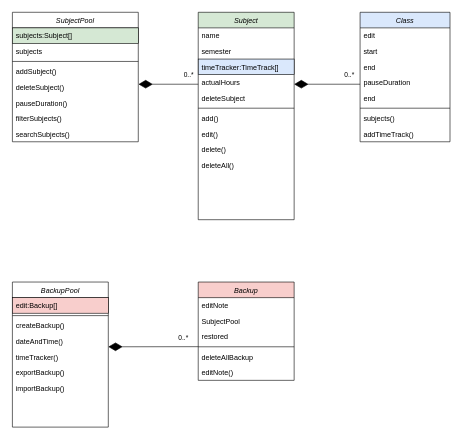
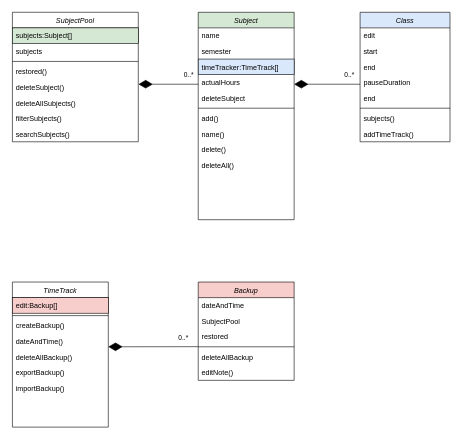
(40, 72) -> (36, 72)
(45, 103) -> (51, 103)
(213, 134) -> (214, 134)
(60, 290) -> (60, 290)
(217, 306) -> (223, 306)
(41, 358) -> (47, 358)
